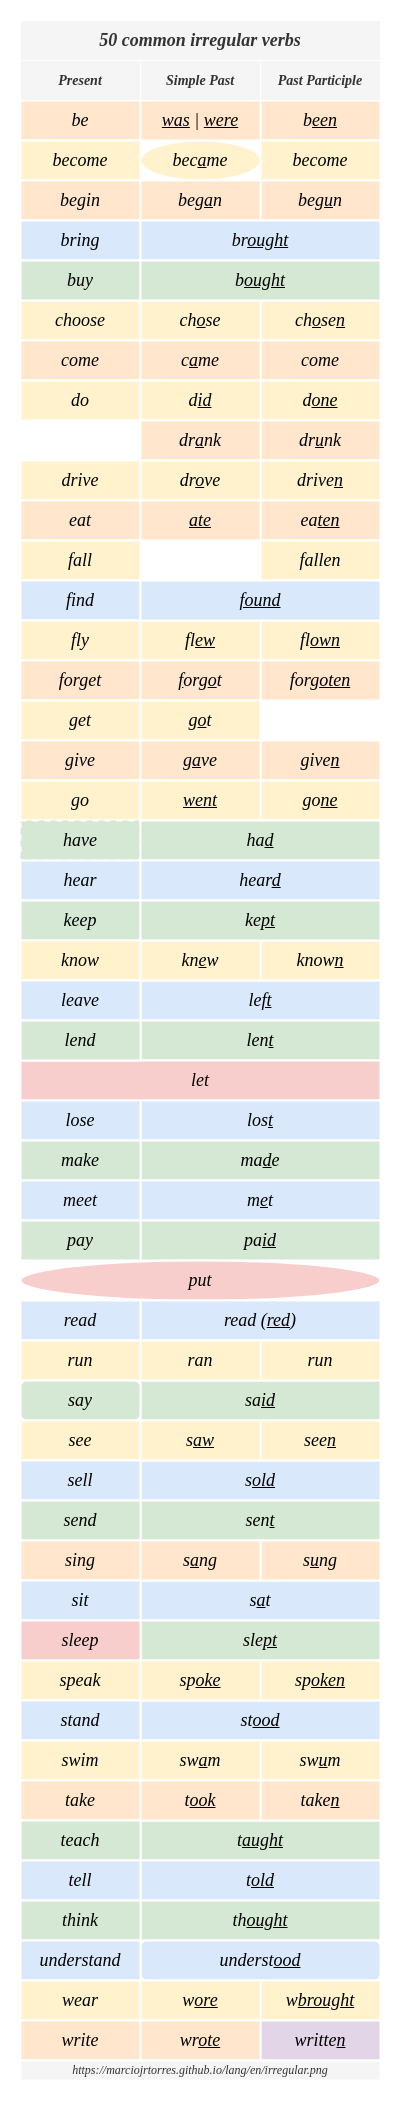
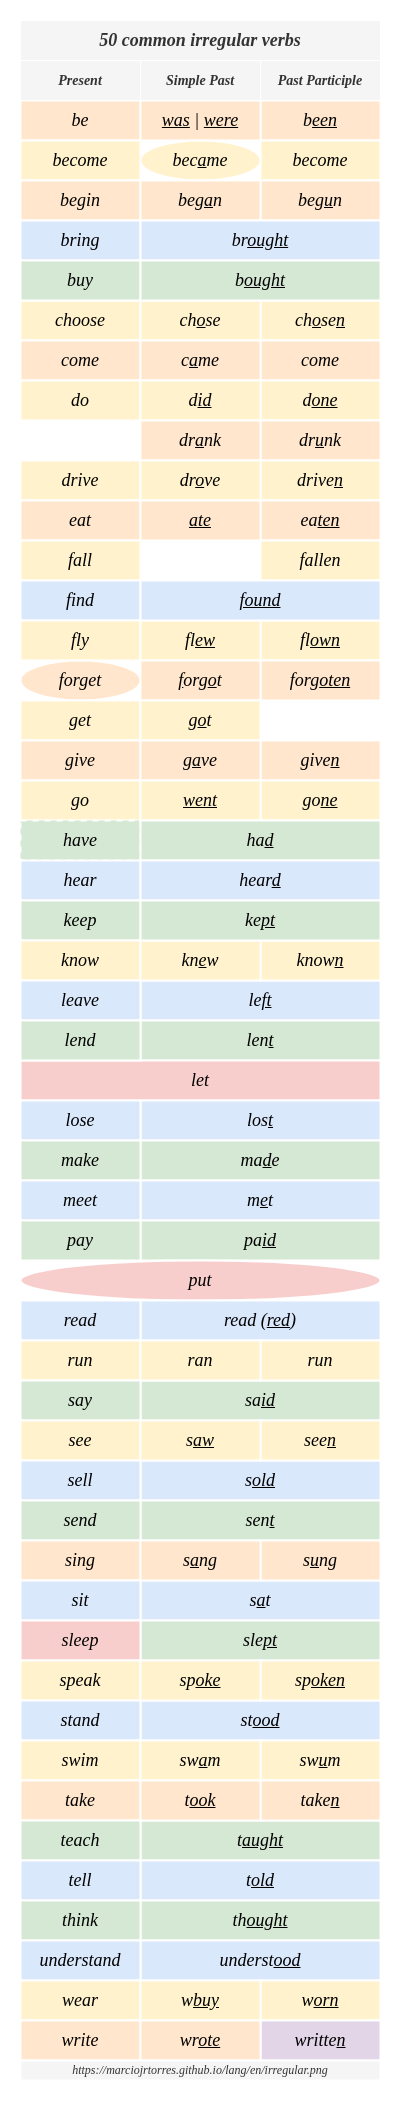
(81, 681) -> (81, 681)
(81, 1401) -> (81, 1401)
(261, 1961) -> (261, 1961)
(201, 2001) -> (201, 2001)
(321, 2001) -> (321, 2001)
